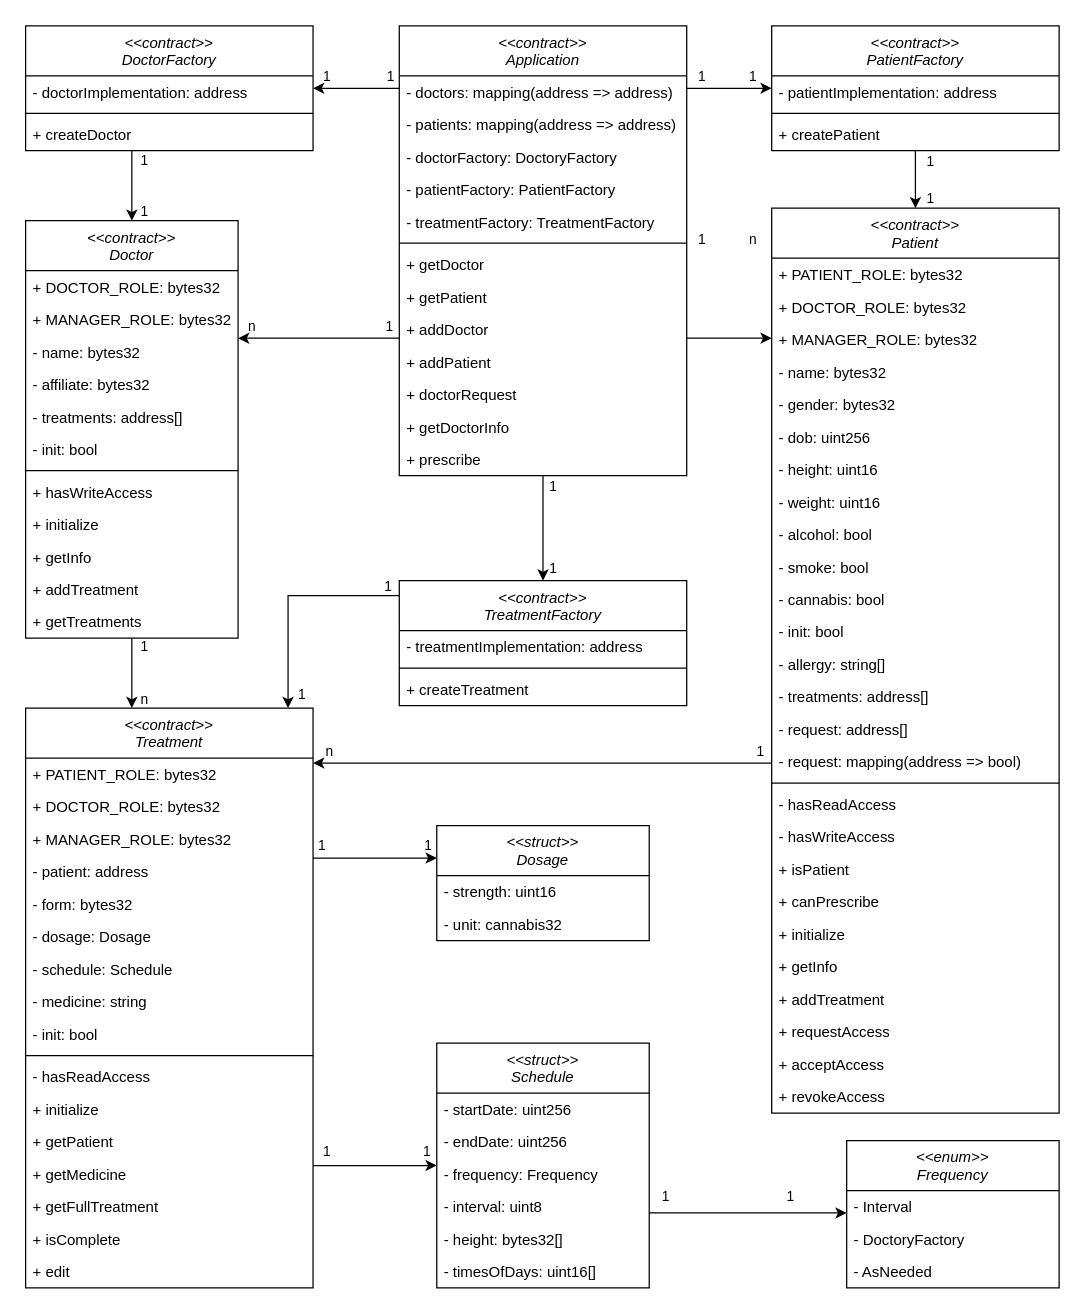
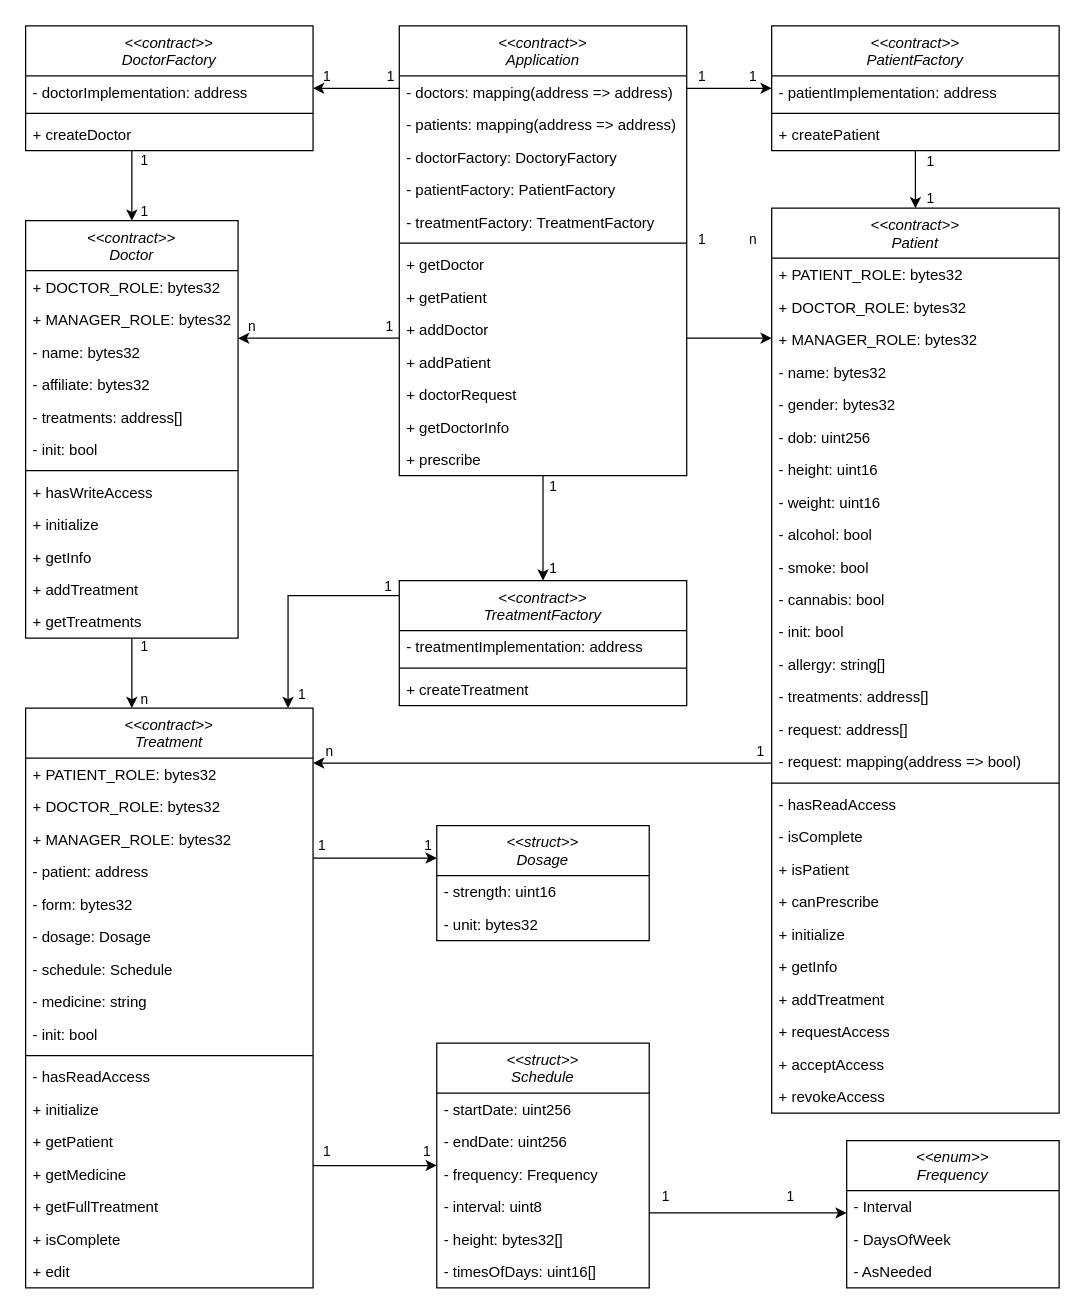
(842, 838) -> (823, 838)
(510, 925) -> (499, 925)
(919, 1240) -> (902, 1240)
